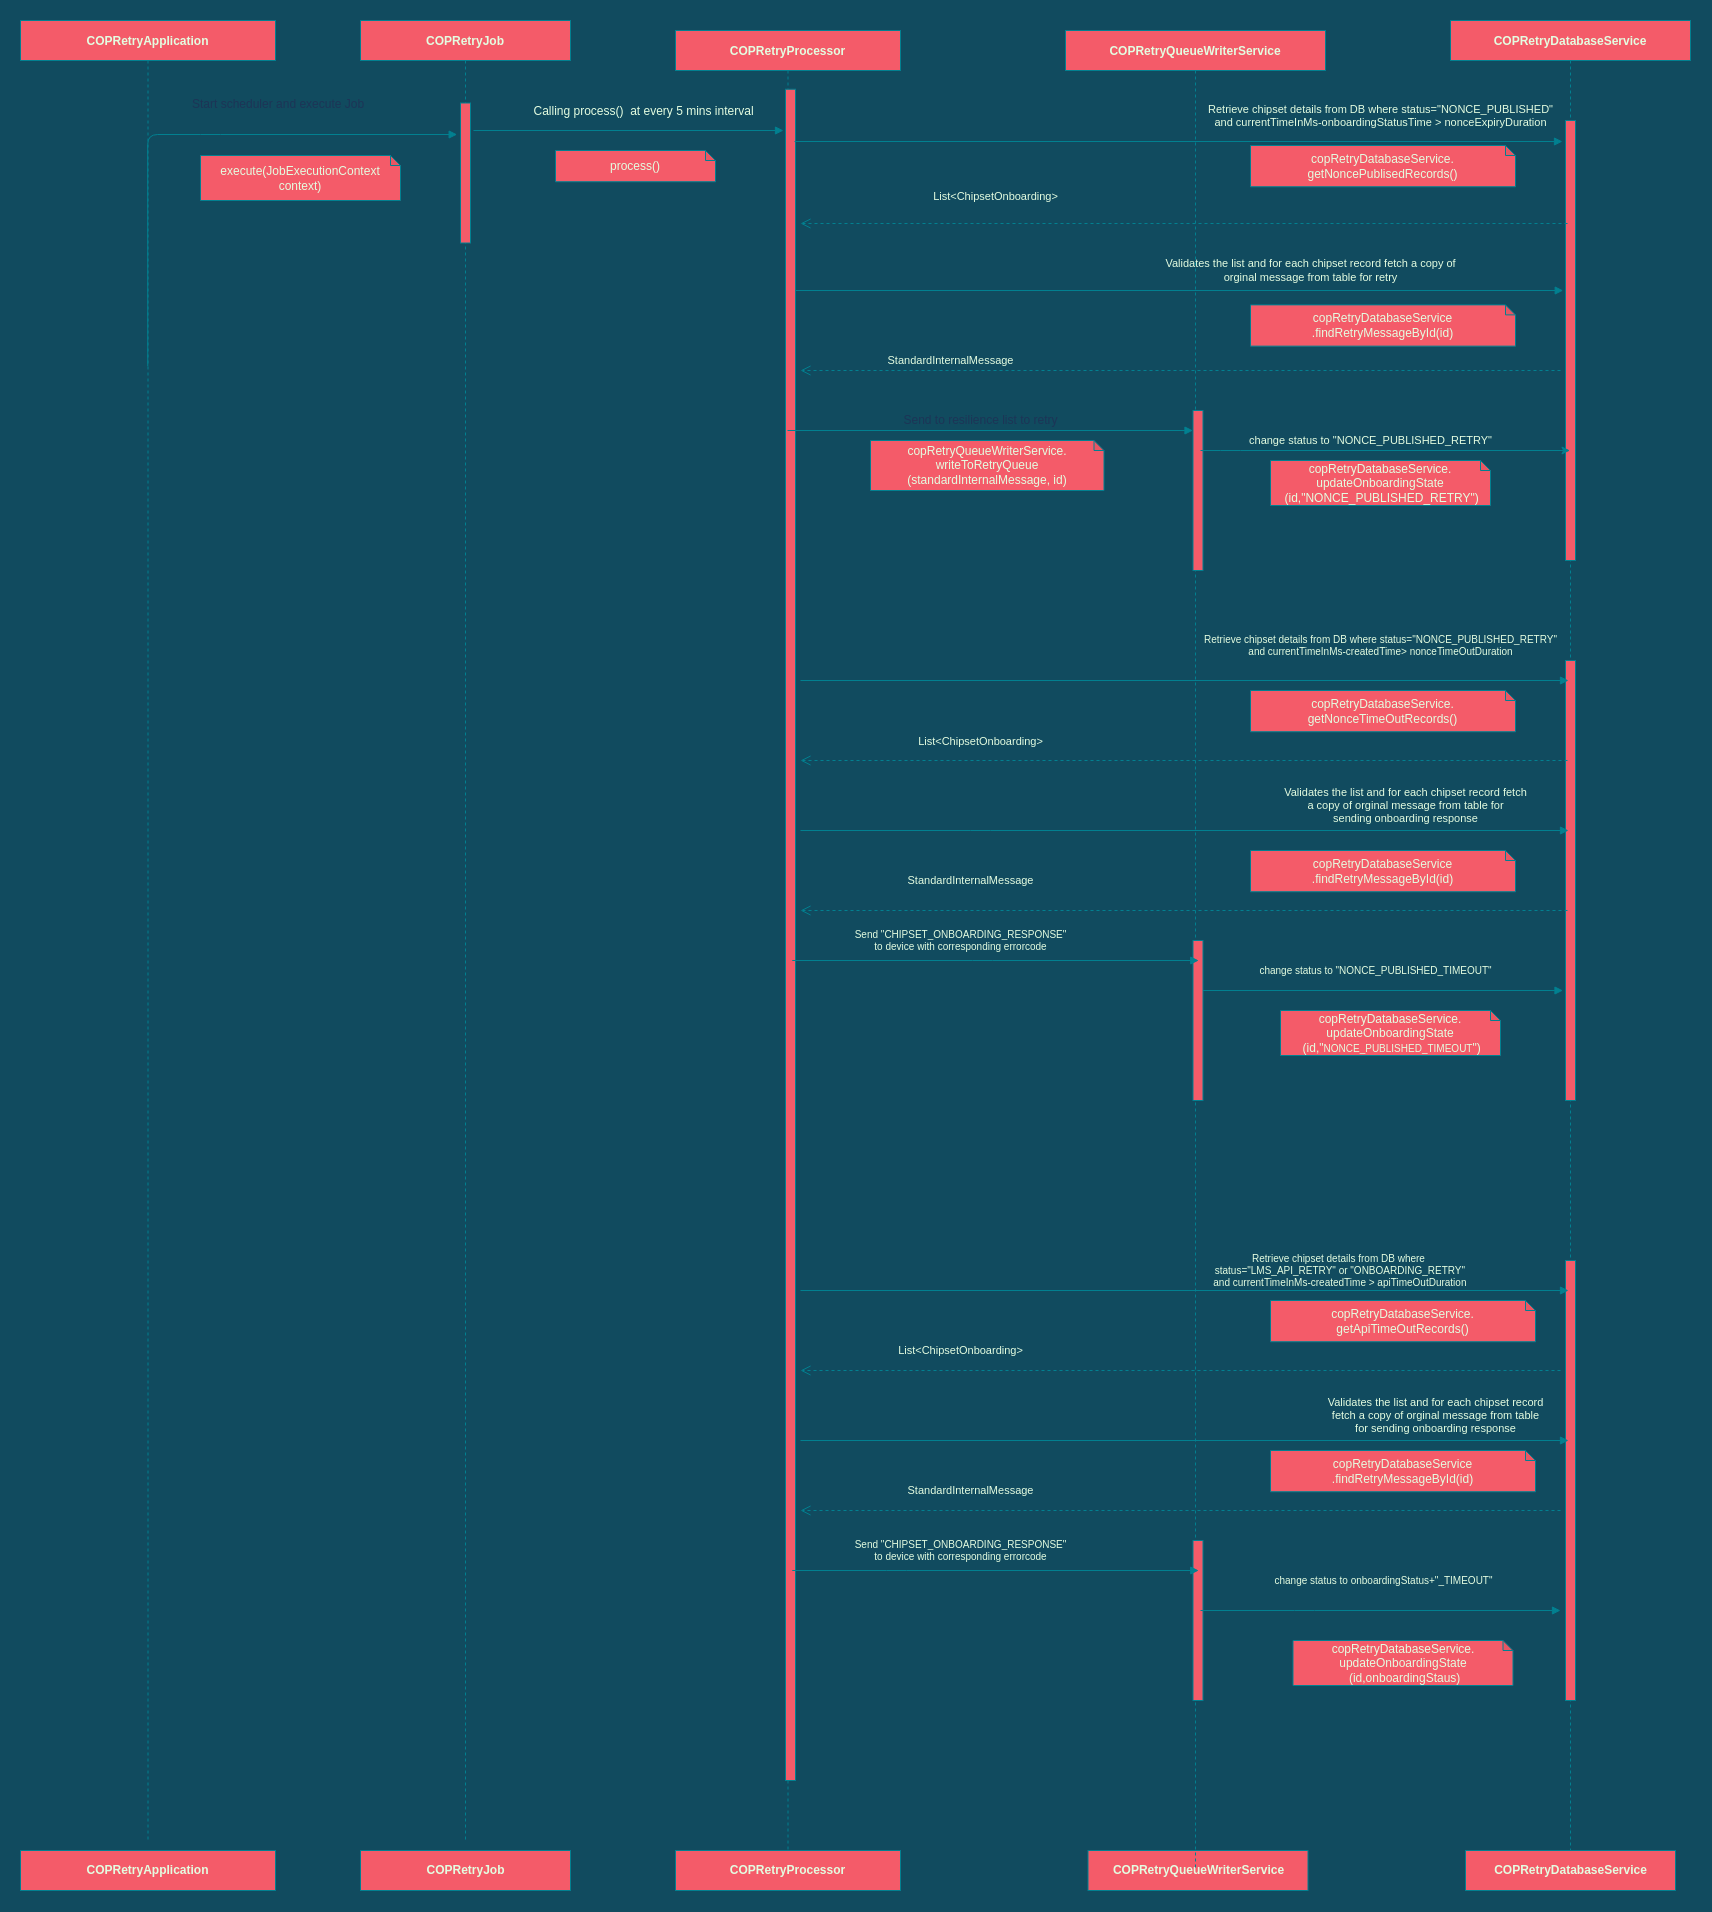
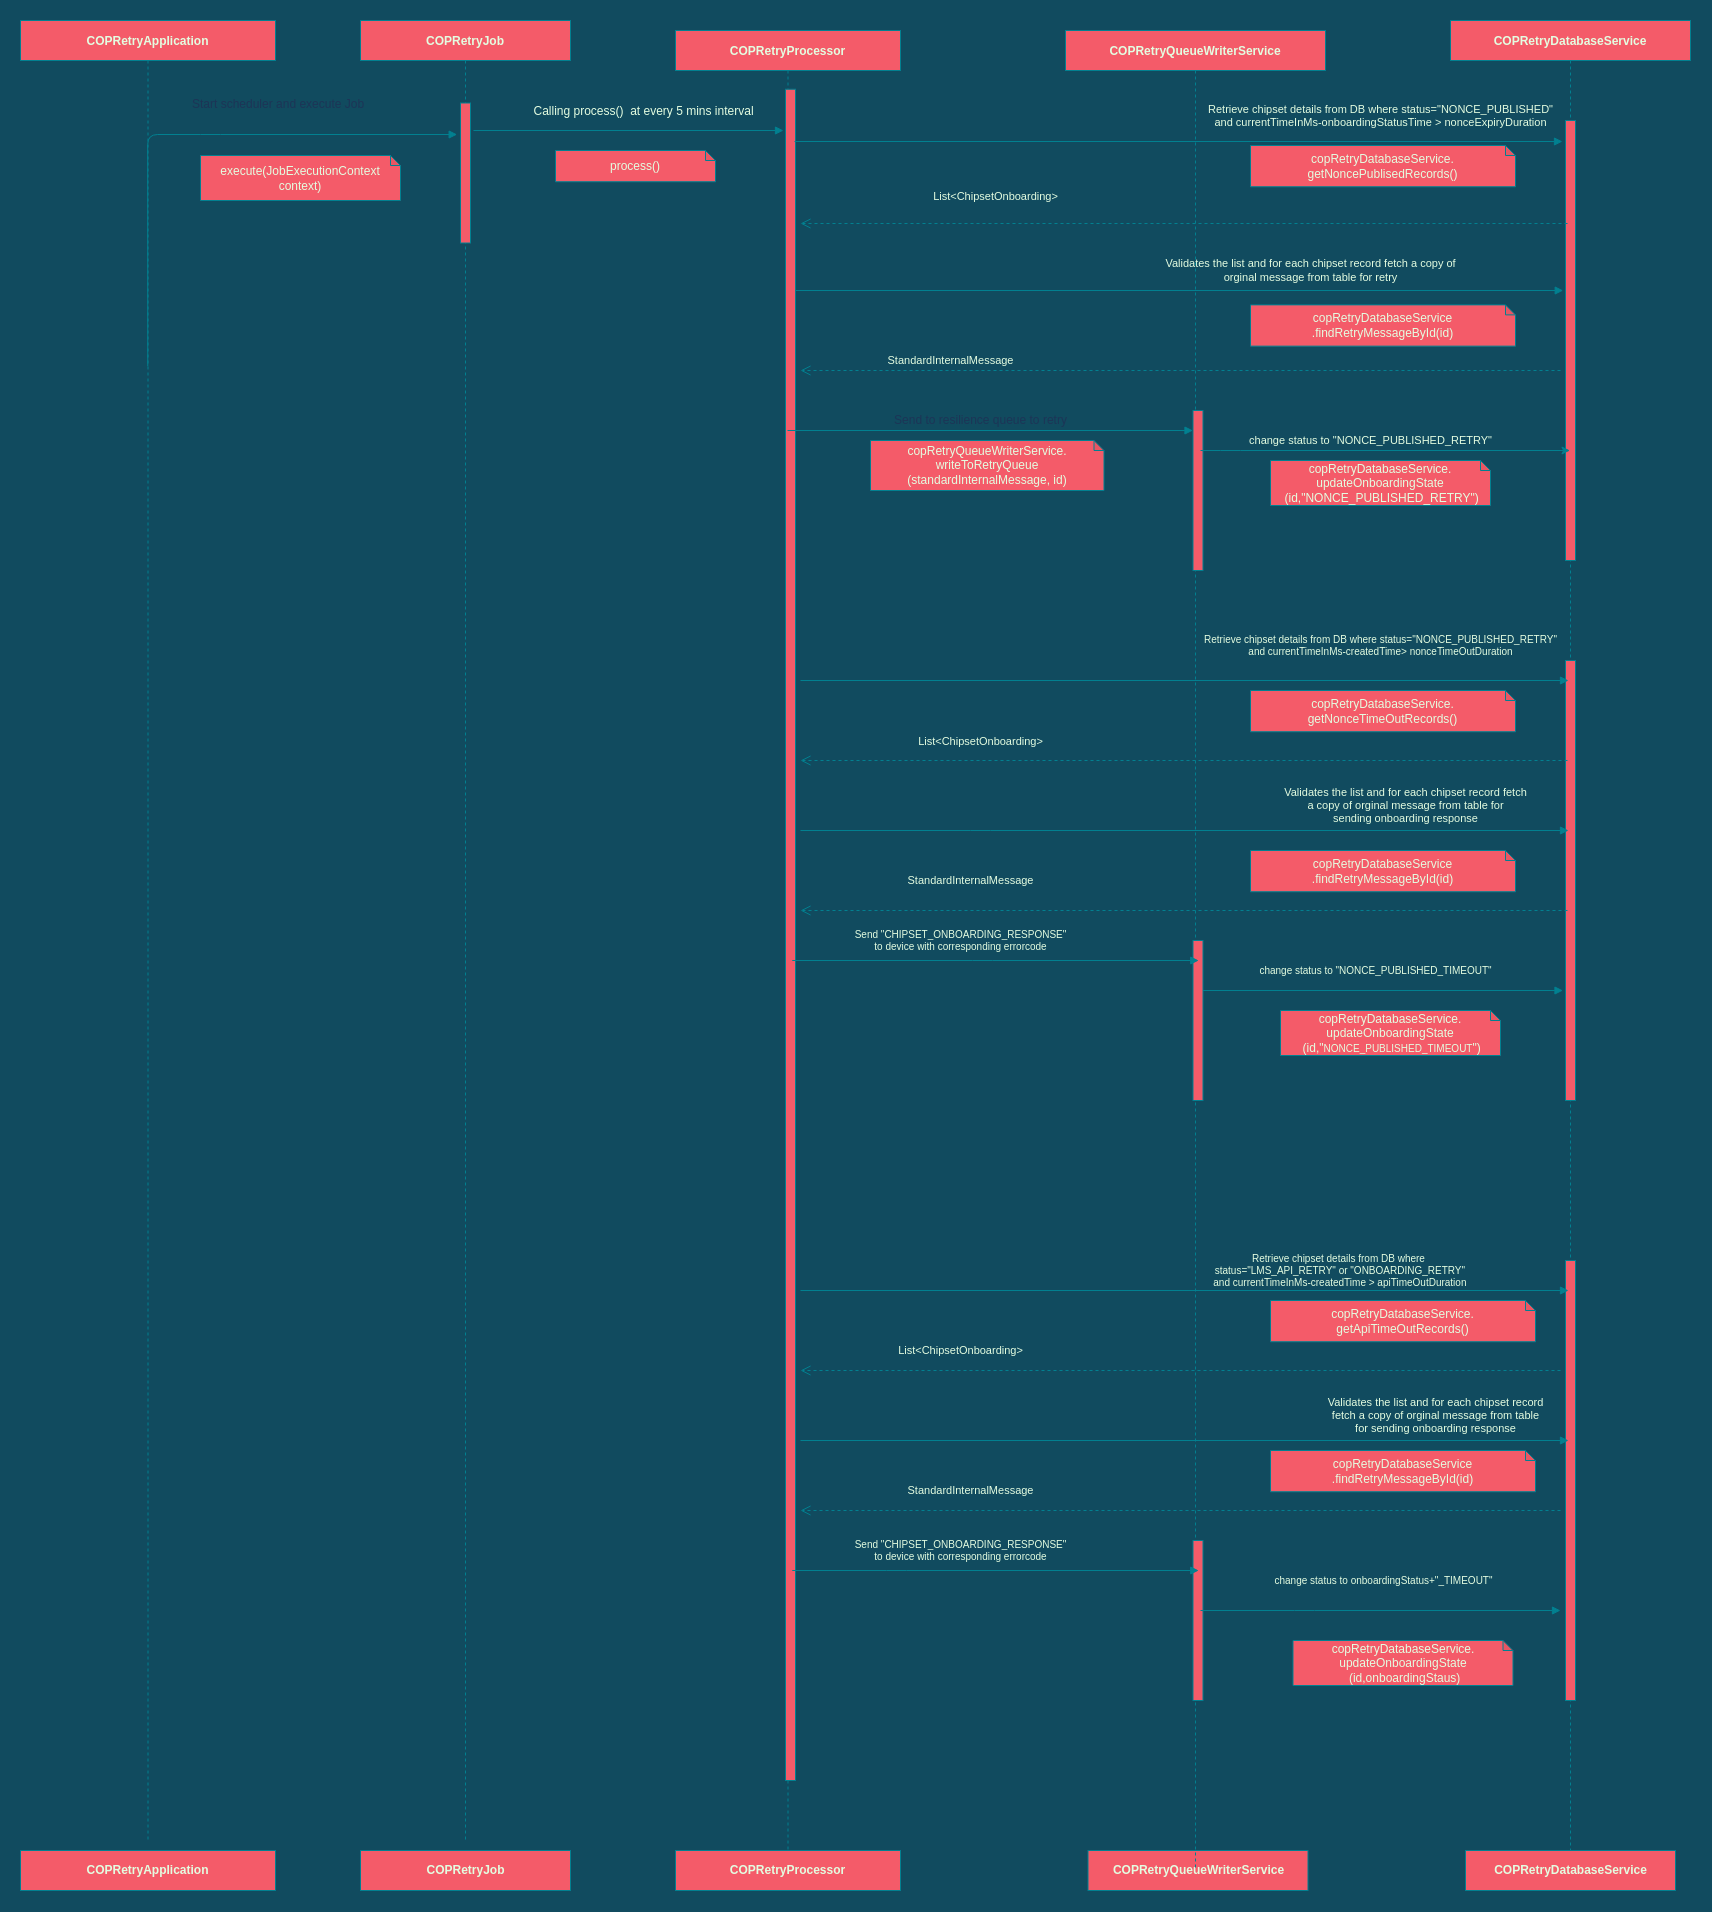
(981, 421) -> (981, 421)
